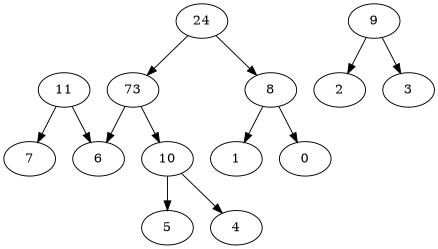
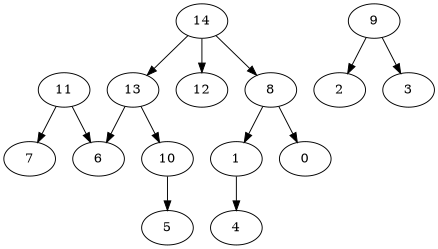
(202, 21) -> (202, 21)
(133, 90) -> (133, 90)
none -> (202, 90)
(198, 190) -> (236, 189)
